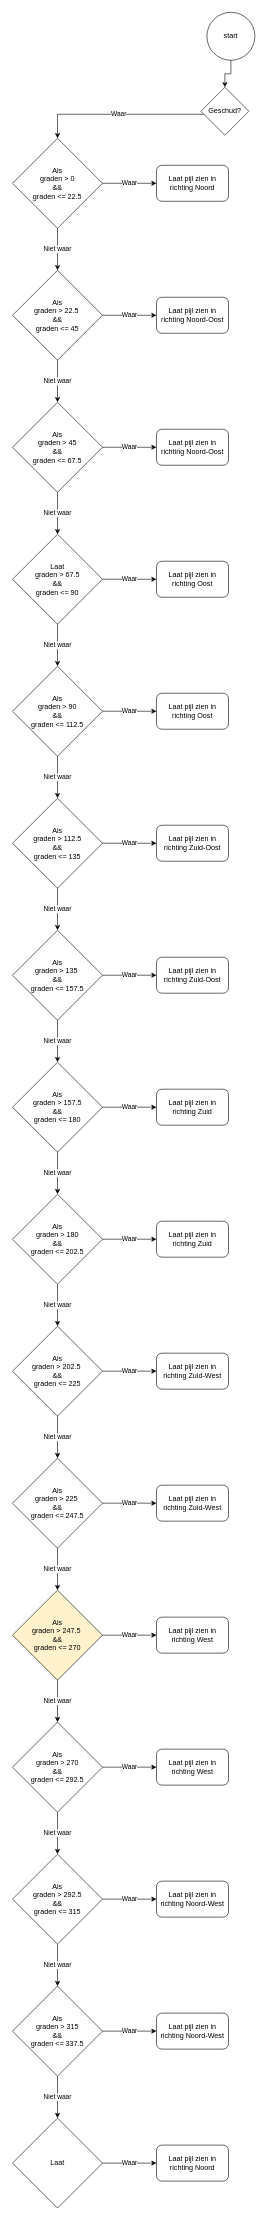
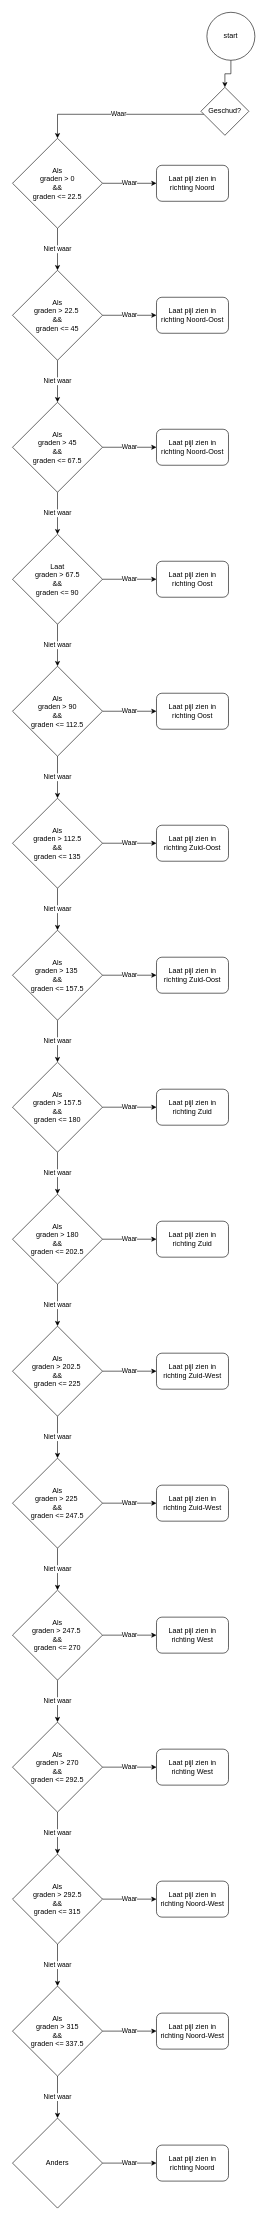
(57, 1635) -> (57, 1635)
(57, 2163) -> (57, 2163)
